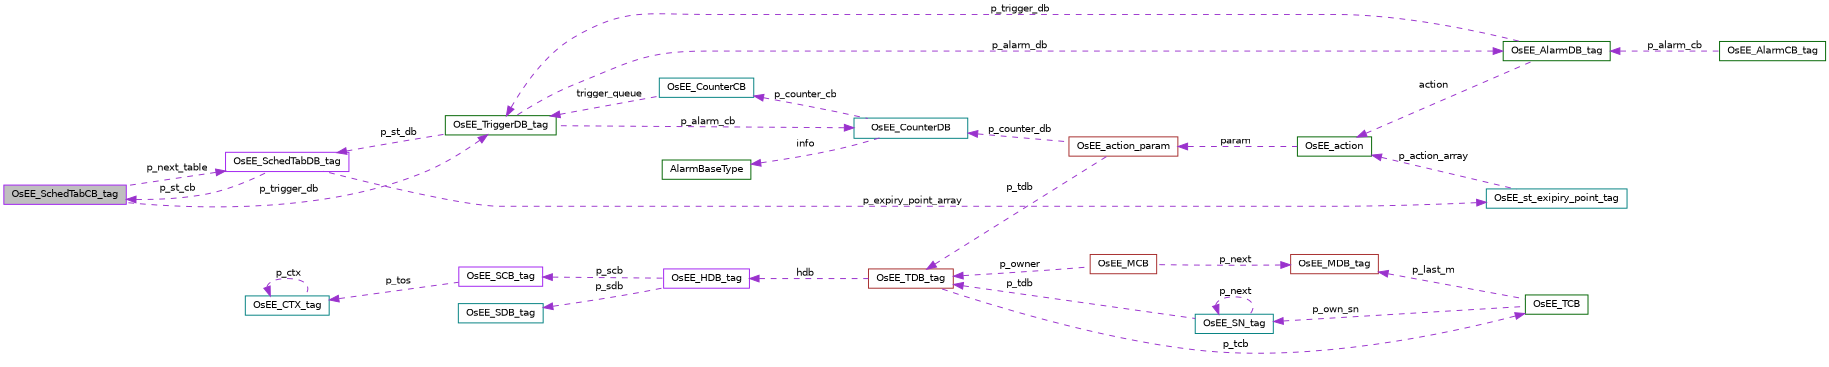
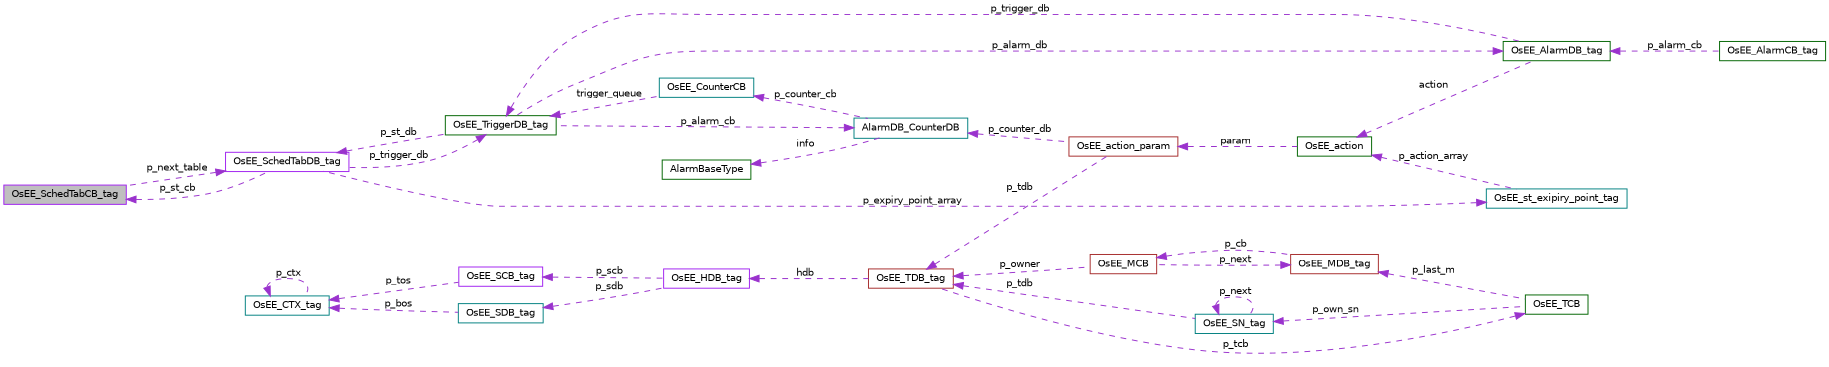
(911, 128) -> (911, 128)
(309, 201) -> (416, 163)
none -> (1229, 250)
none -> (399, 311)
